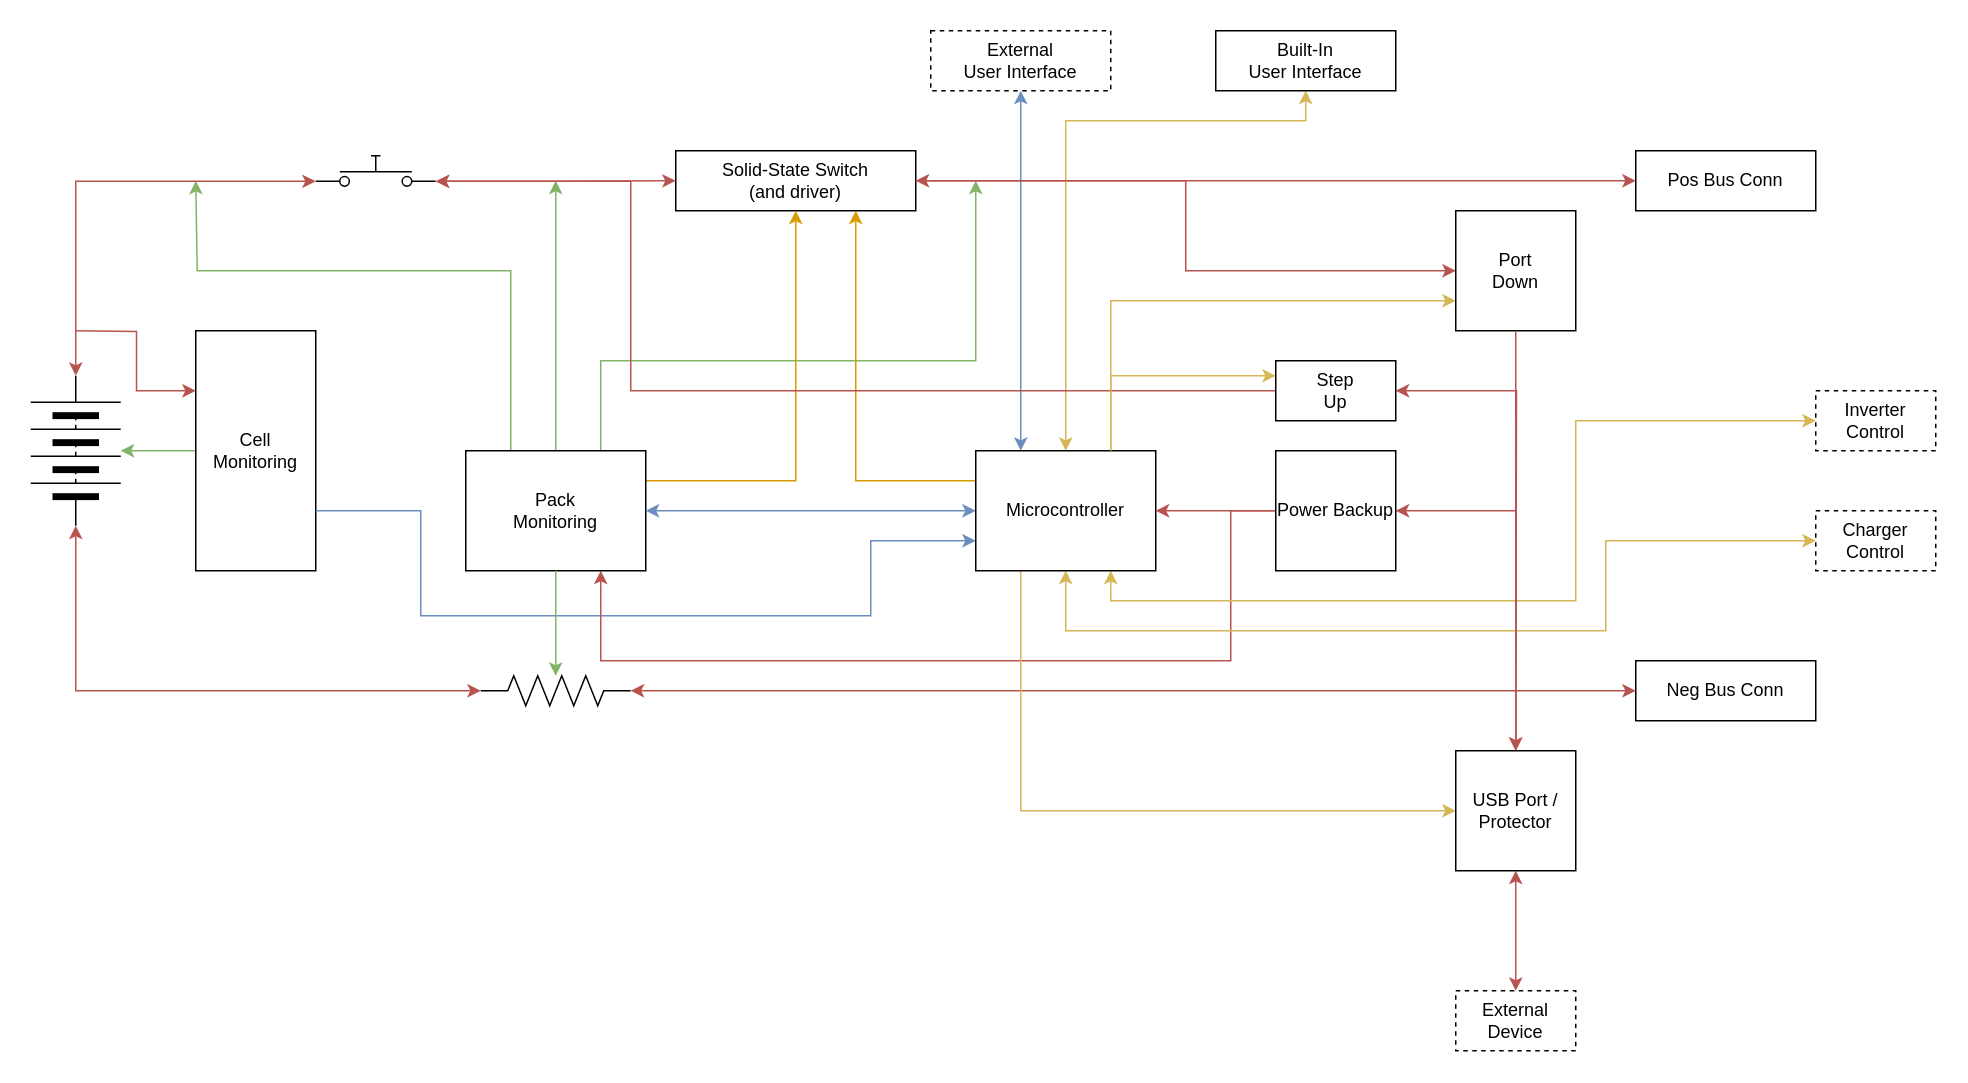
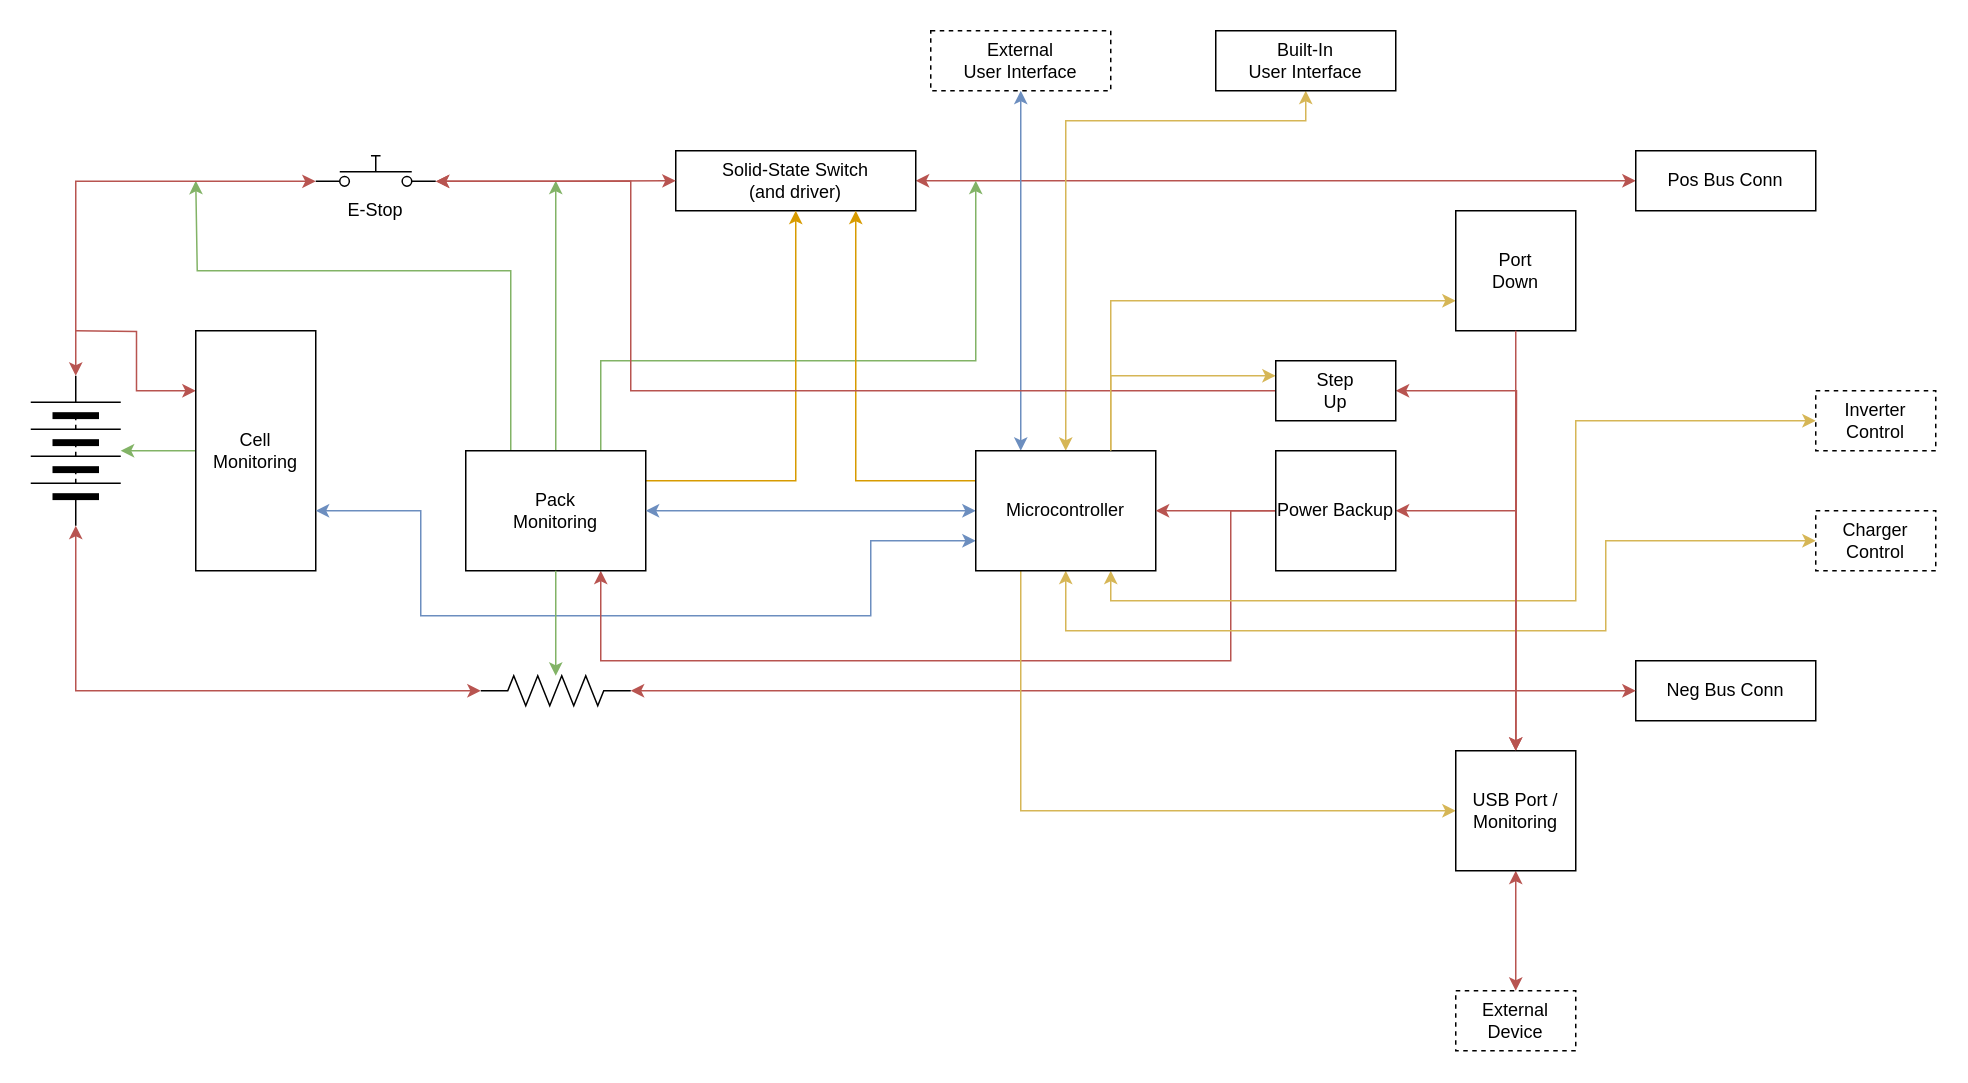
none -> (376, 210)
(1272, 271) -> none
(322, 511) -> (327, 511)
(1516, 811) -> (1516, 811)
